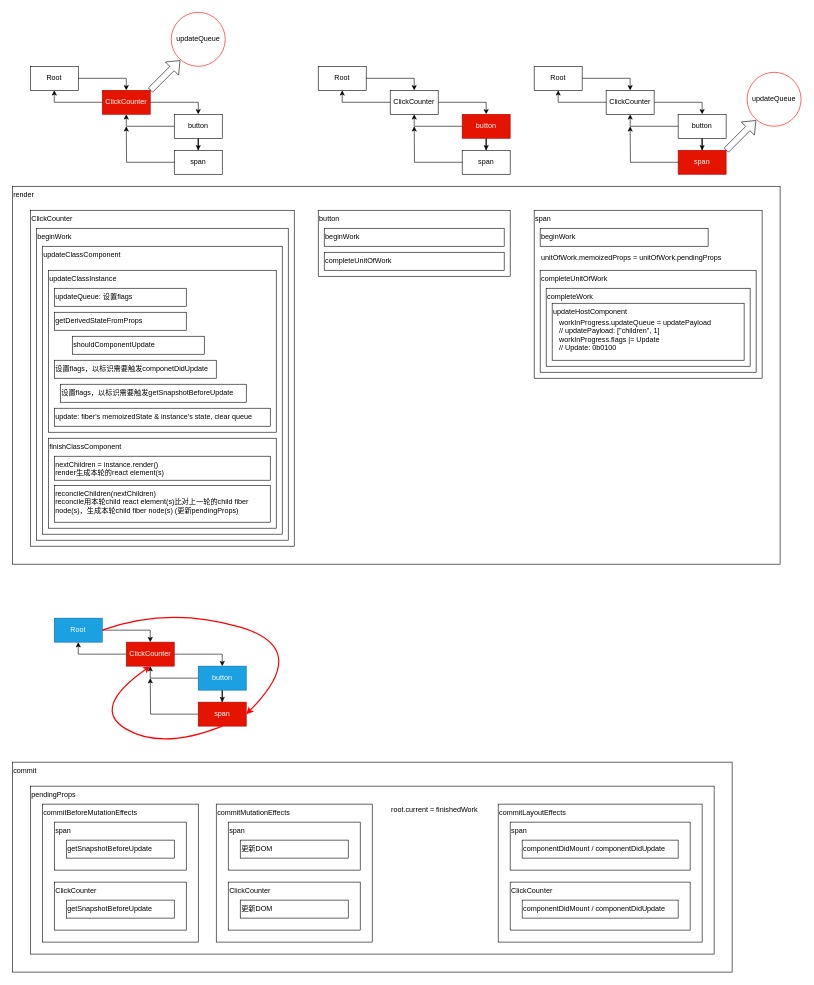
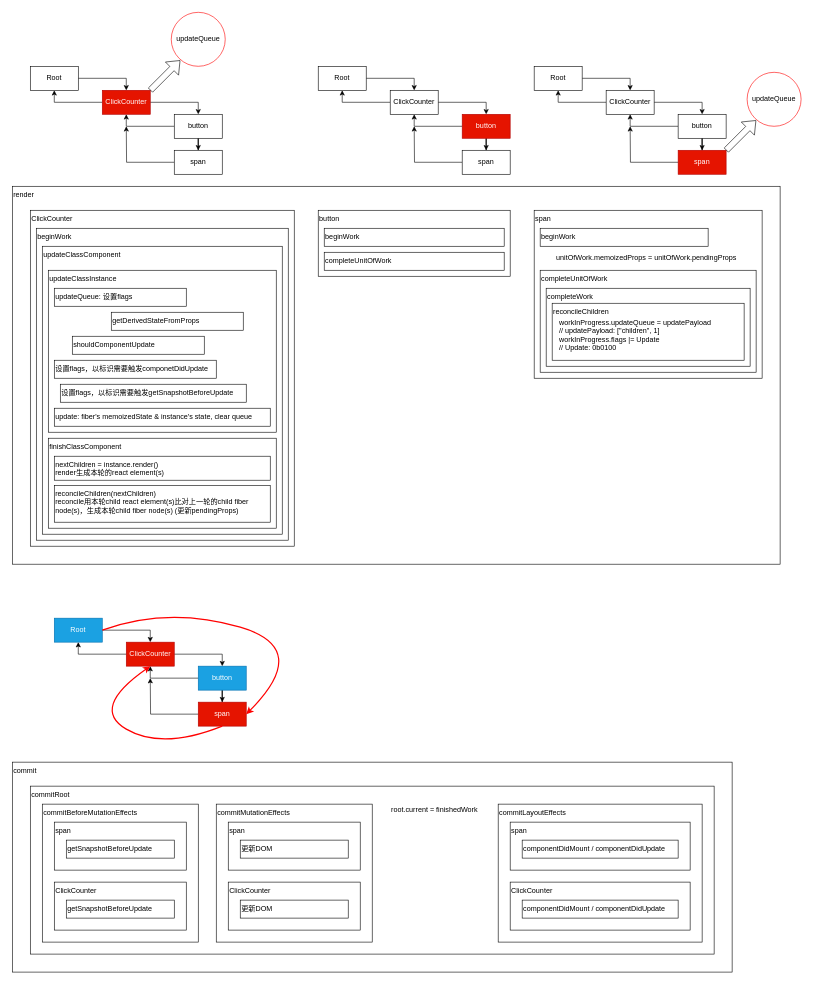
(633, 258) -> (648, 258)
(592, 312) -> (584, 312)
(120, 321) -> (177, 321)
(55, 795) -> (51, 795)
